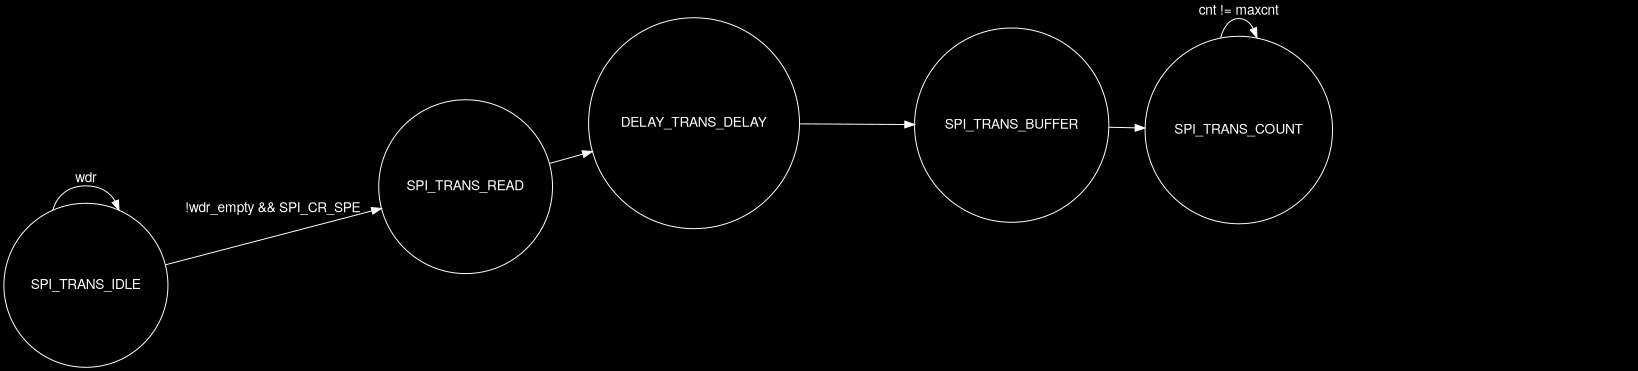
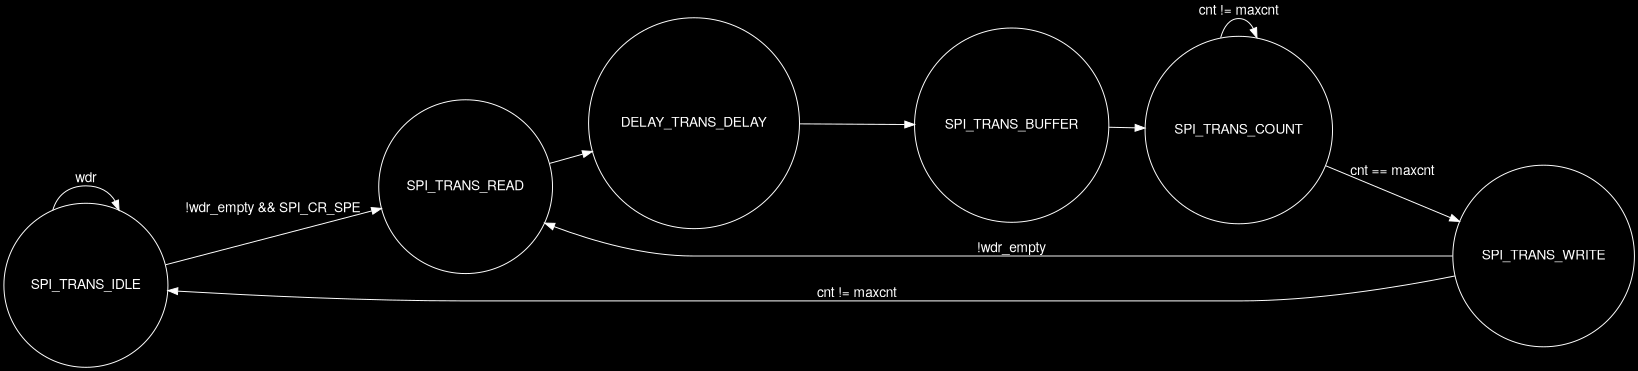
none -> (1544, 256)
